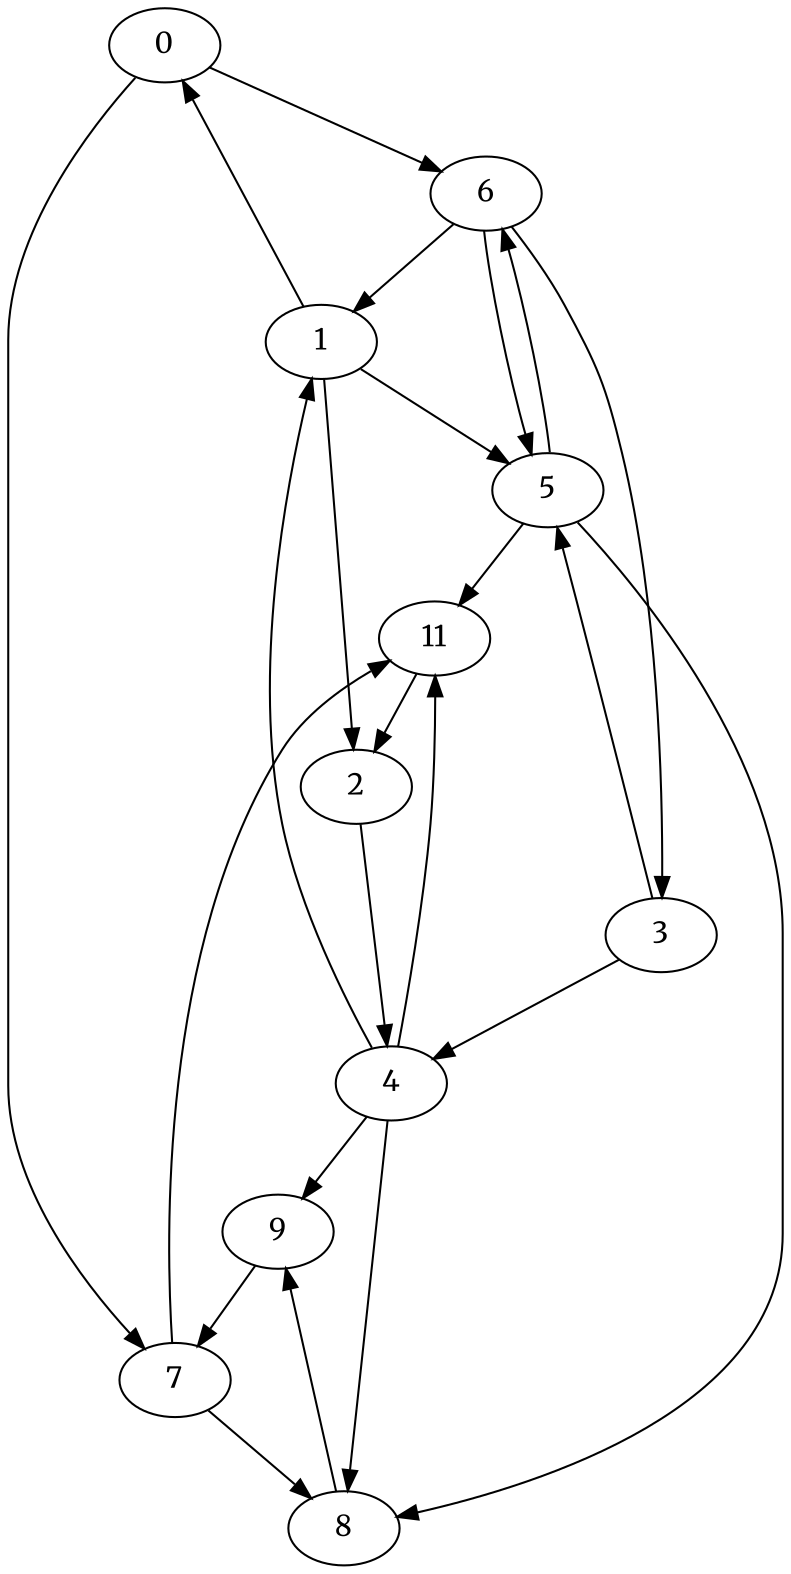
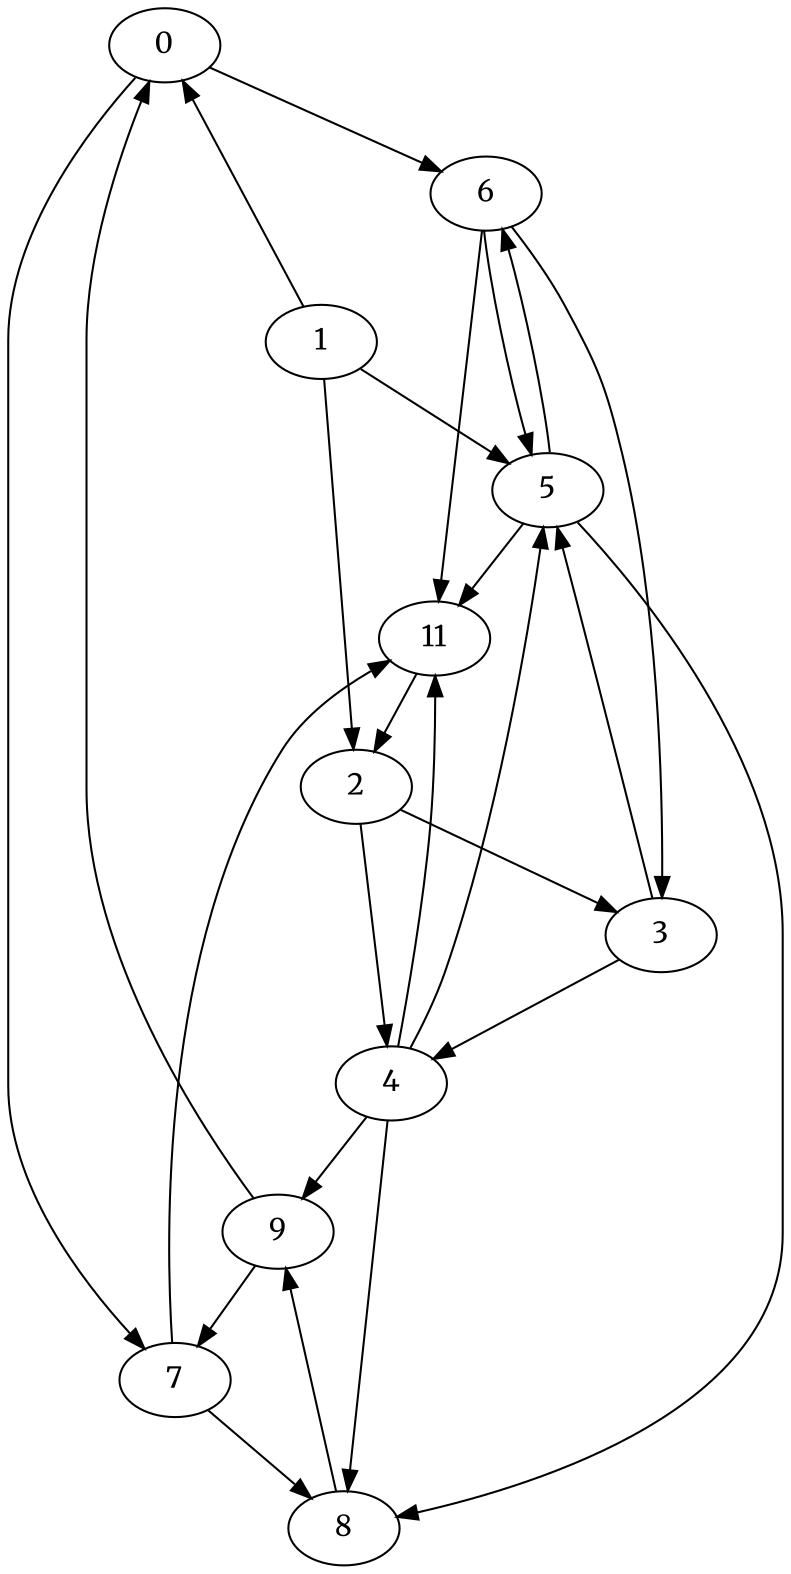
(412, 261) -> (462, 406)
none -> (87, 666)
(272, 731) -> (493, 803)
none -> (499, 856)
